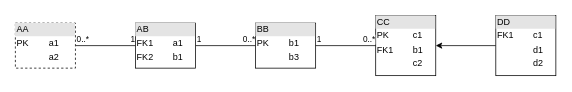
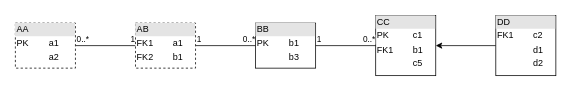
(388, 37) -> (388, 37)
(508, 37) -> (508, 37)
(165, 45) -> (165, 45)
